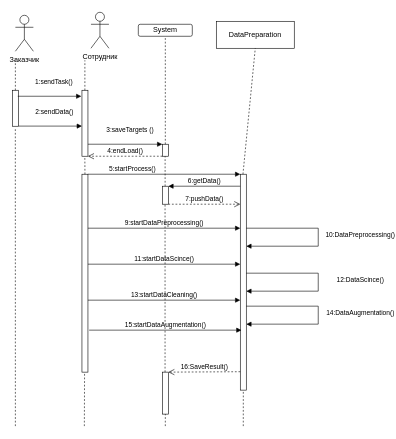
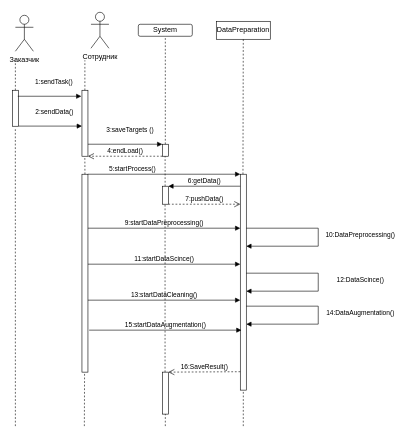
(255, 35) -> (243, 30)
